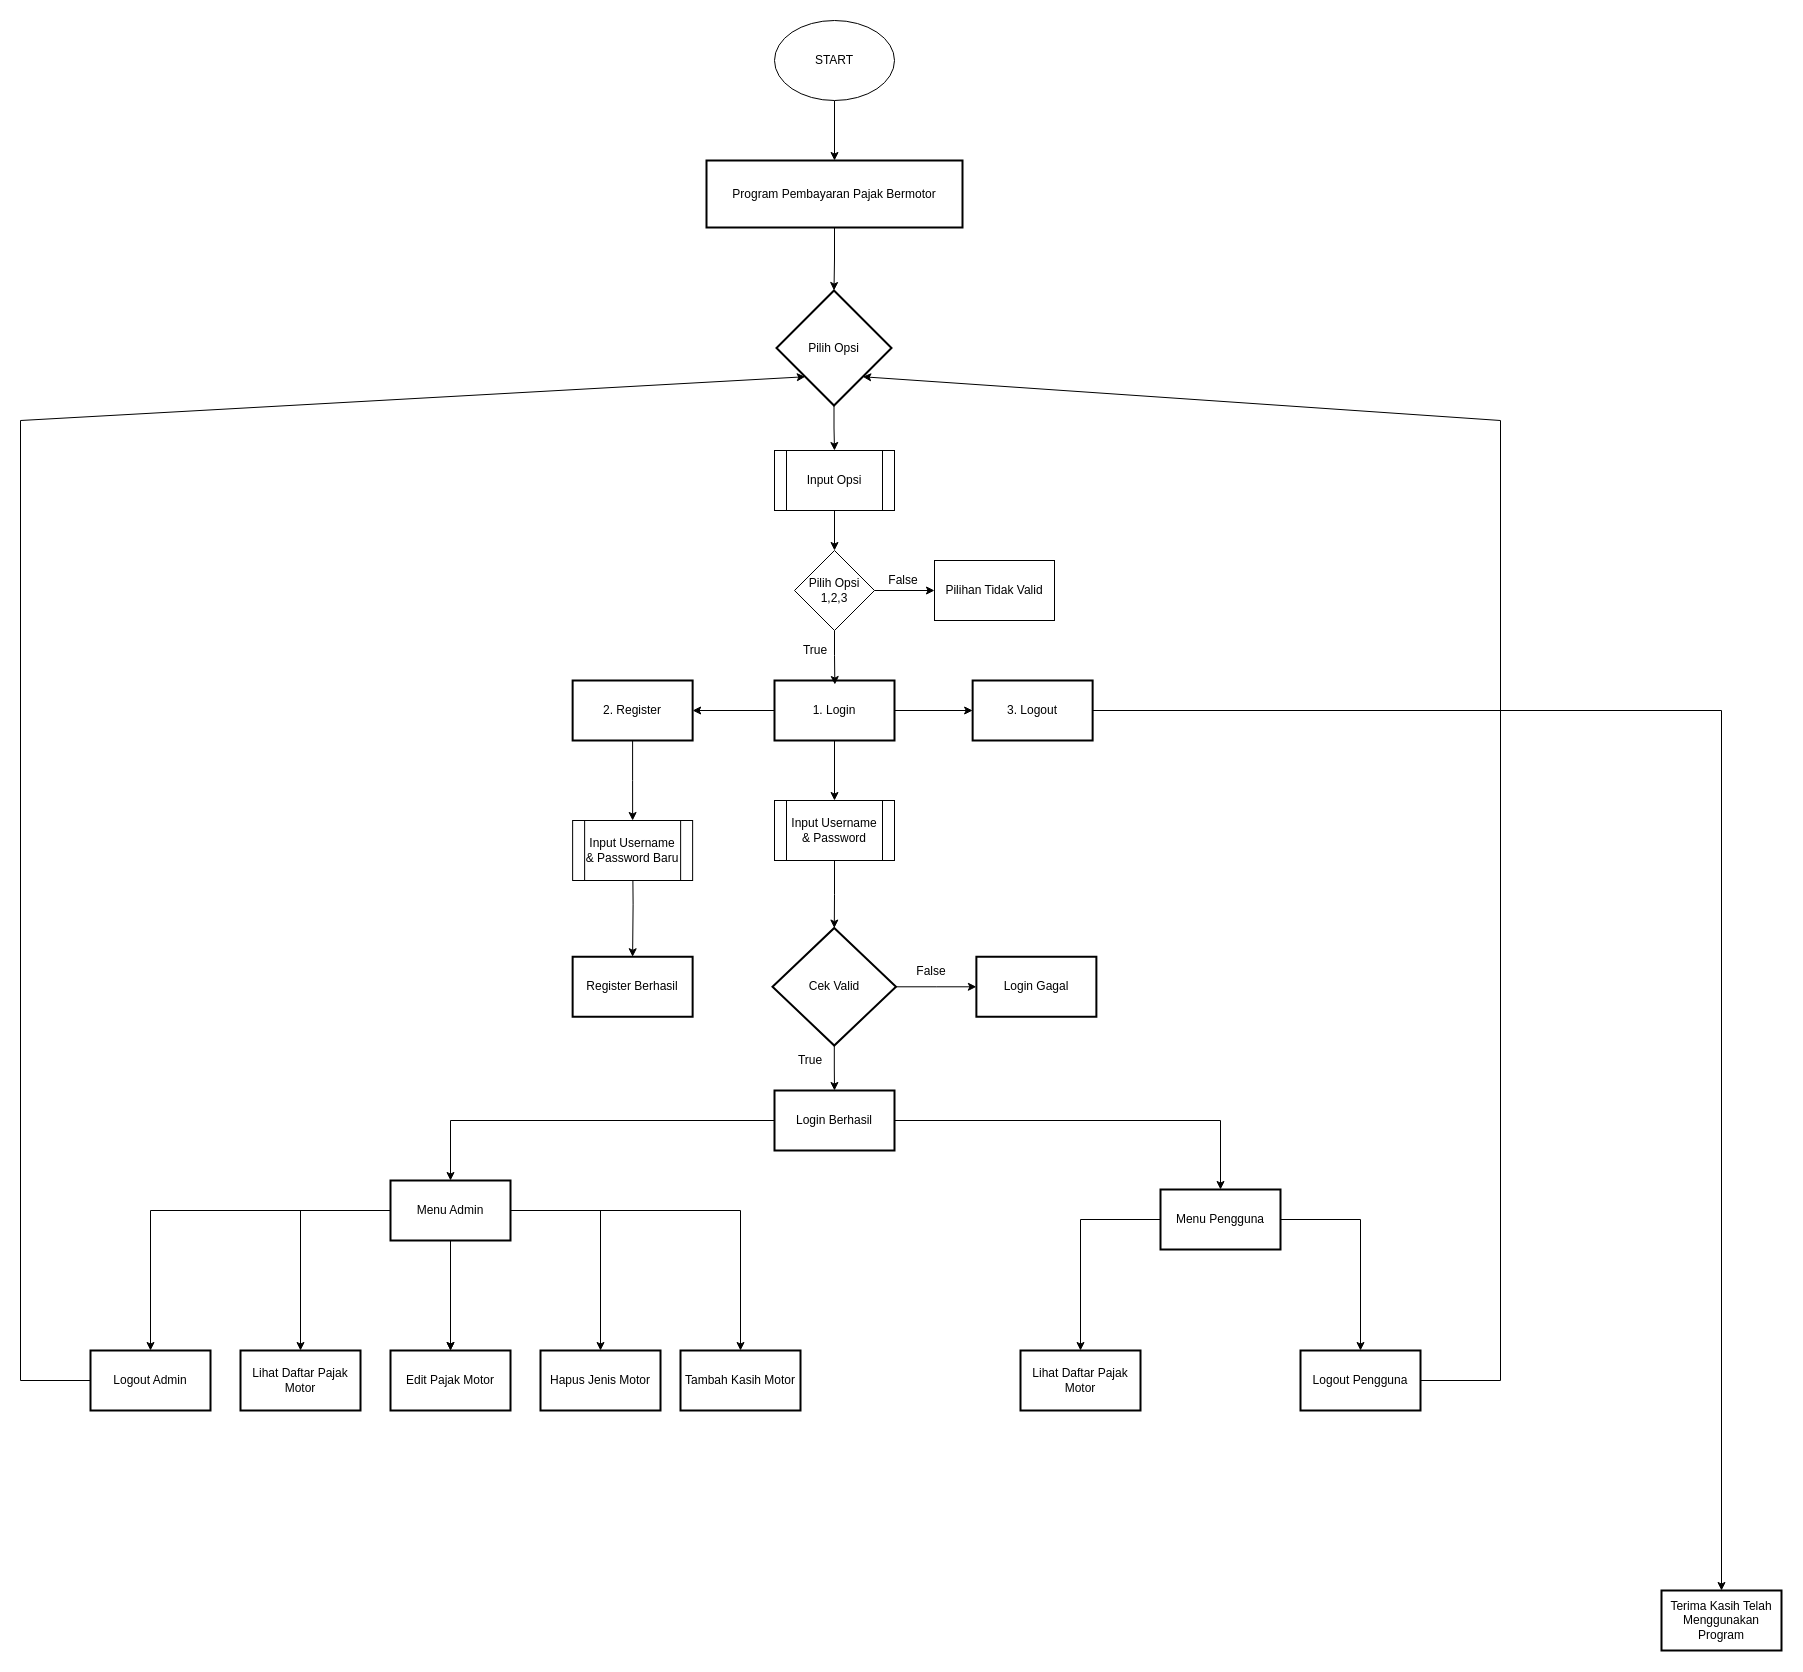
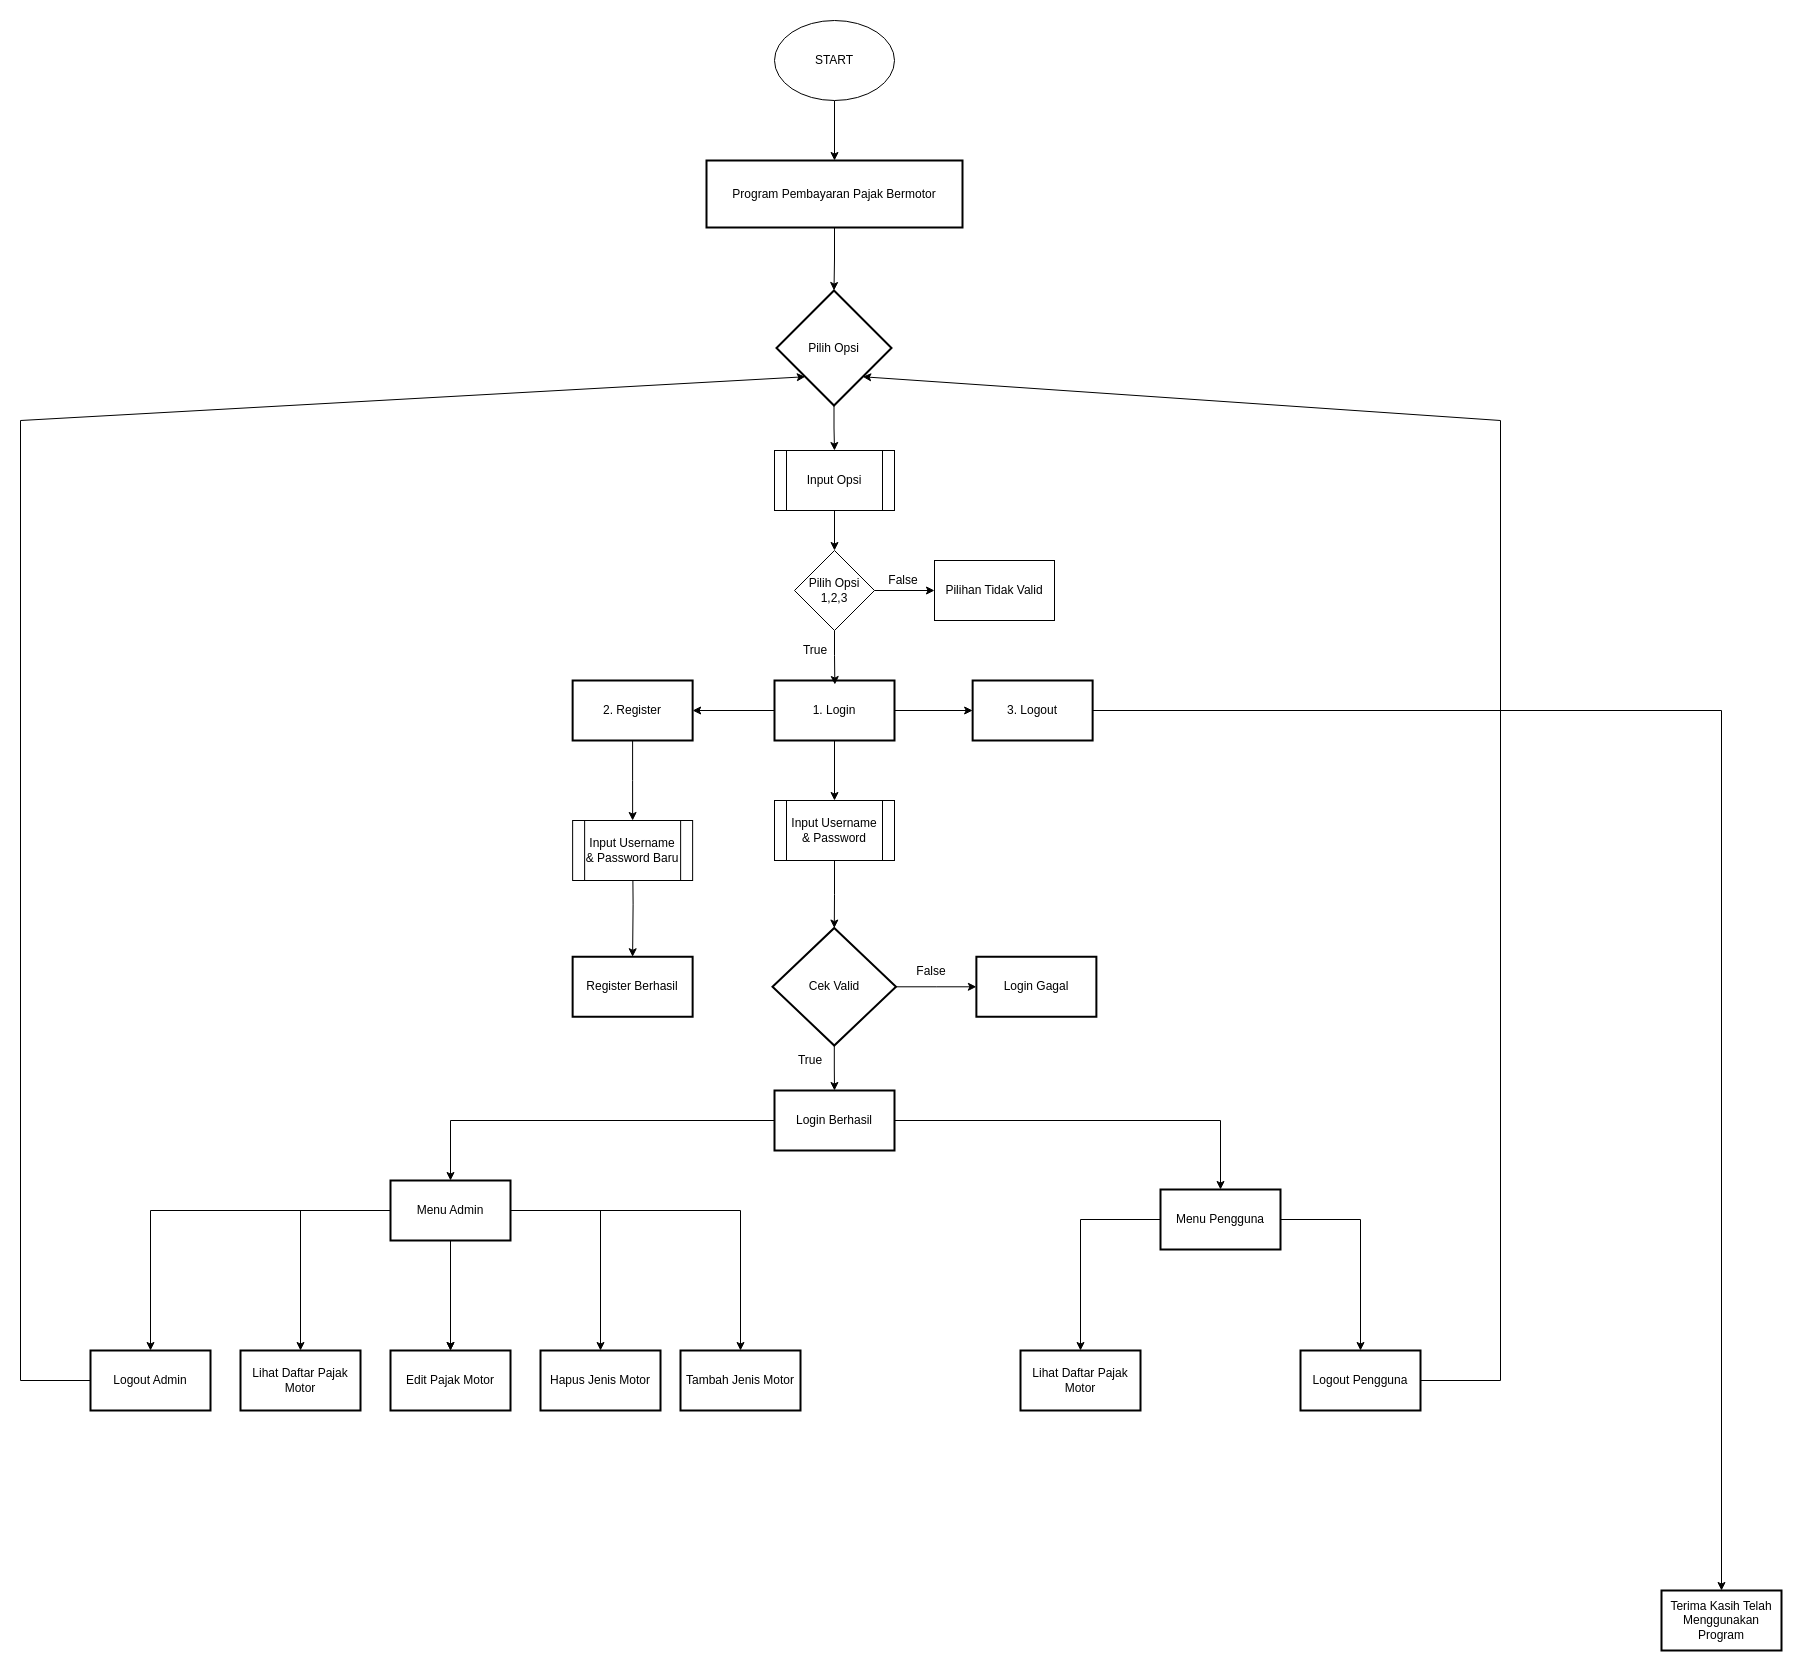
(741, 1381) -> (741, 1381)
